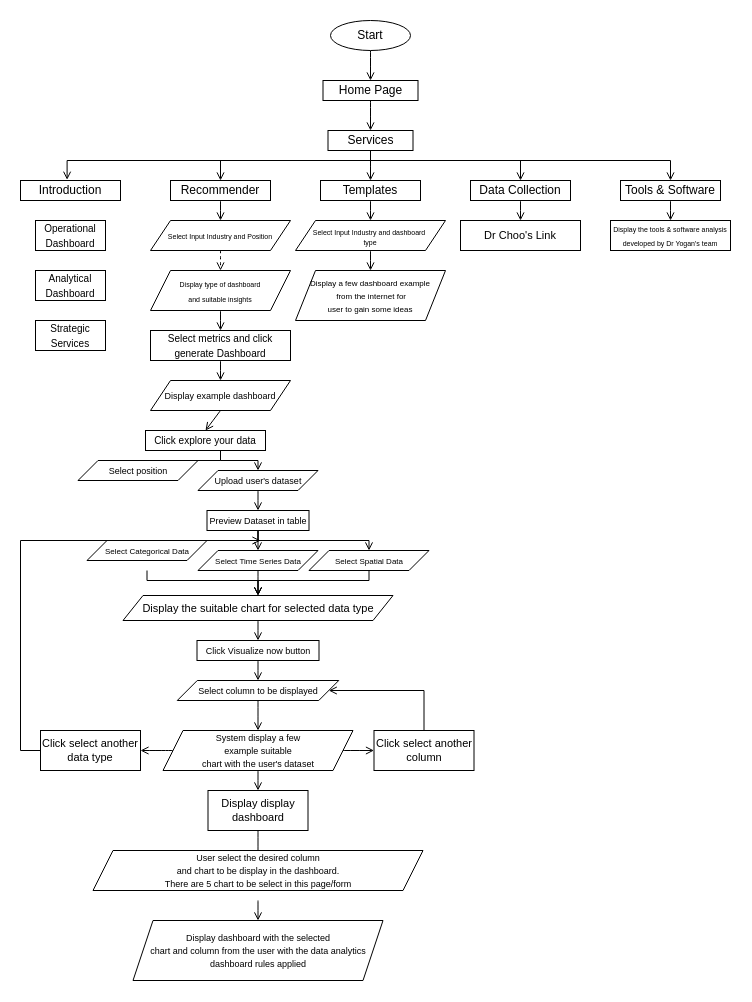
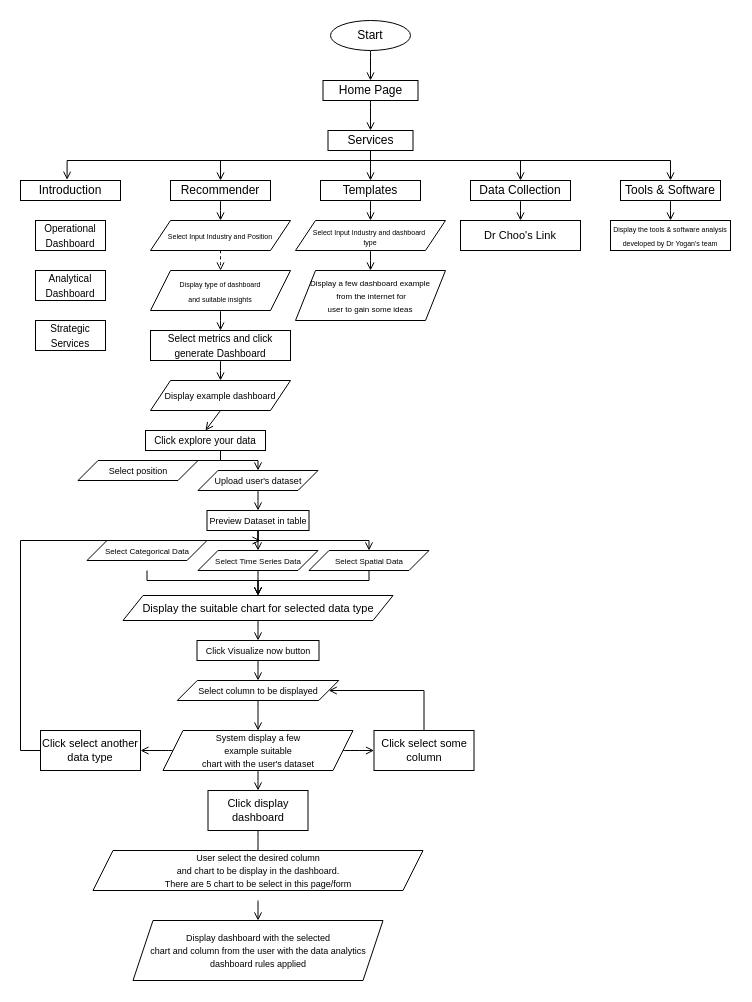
(425, 751) -> (425, 751)
(259, 811) -> (259, 811)
